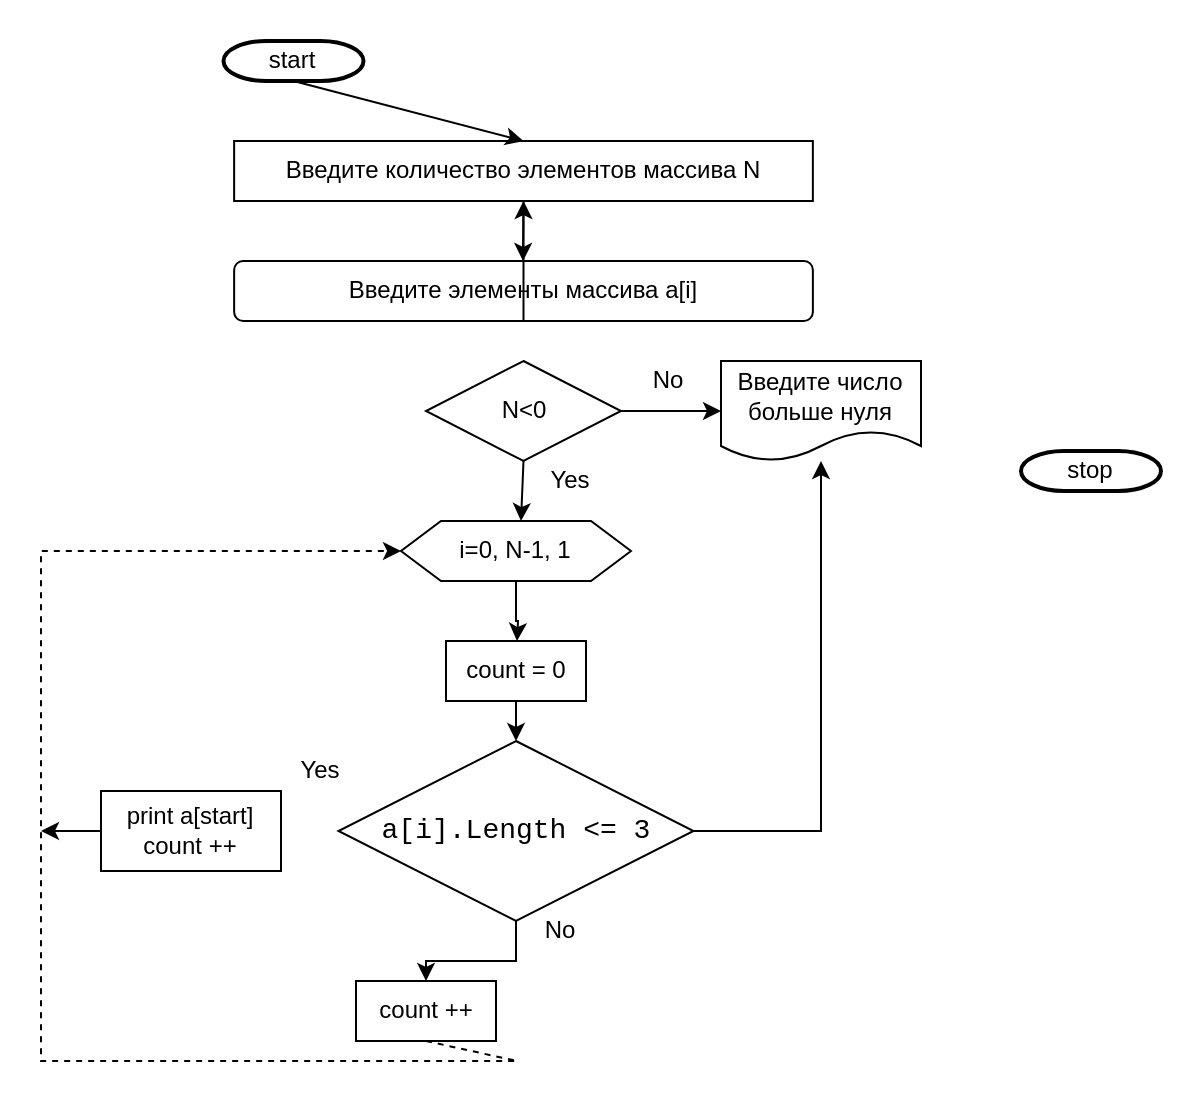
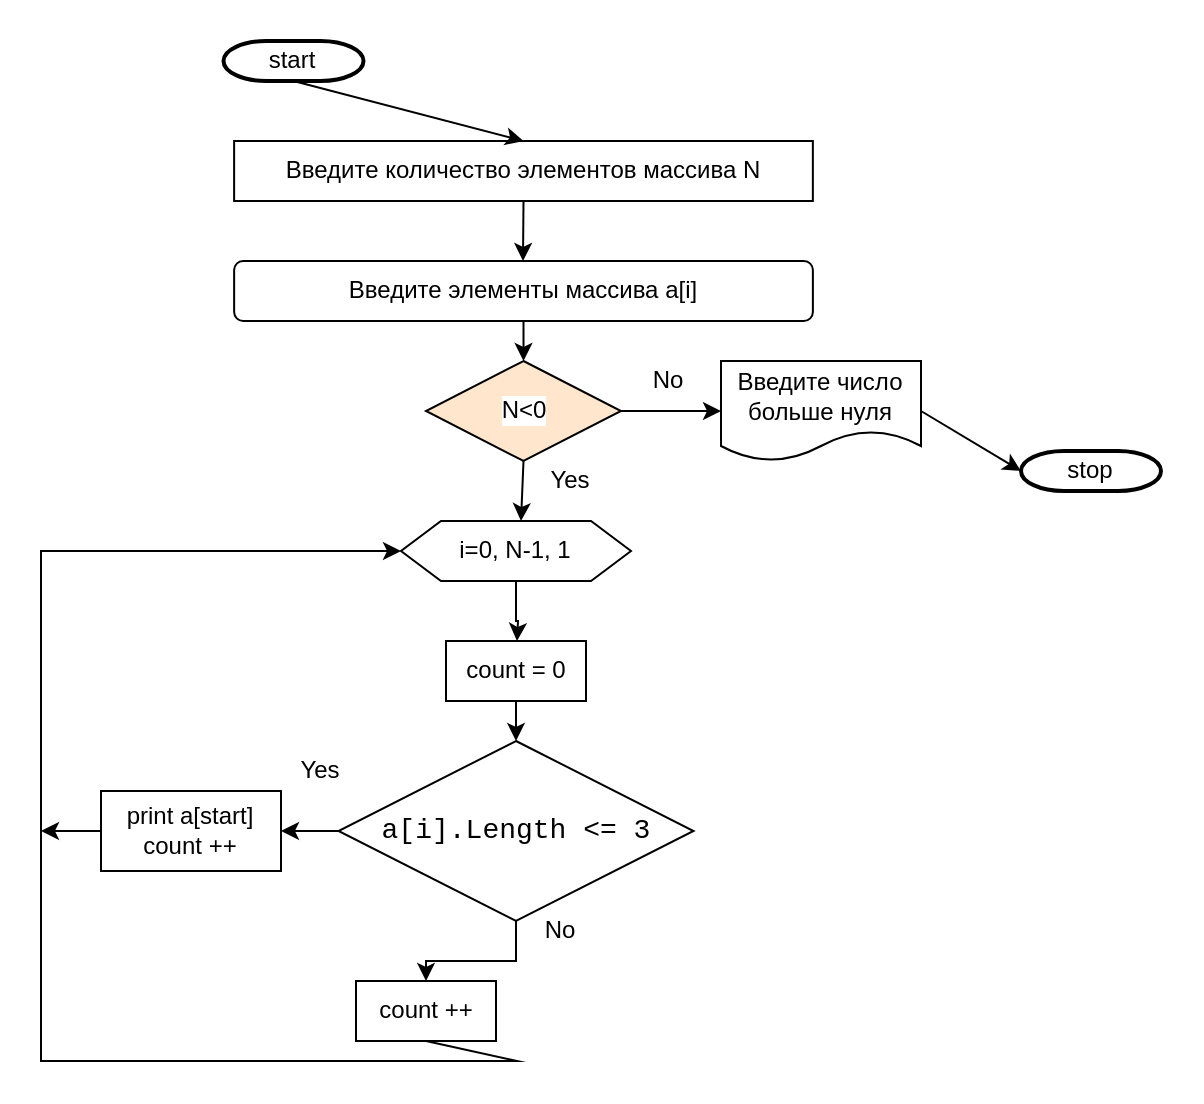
(524, 291) -> (524, 334)
(524, 411) -> (524, 411)
none -> (965, 437)
(821, 716) -> (304, 831)
(41, 915) -> (41, 915)
